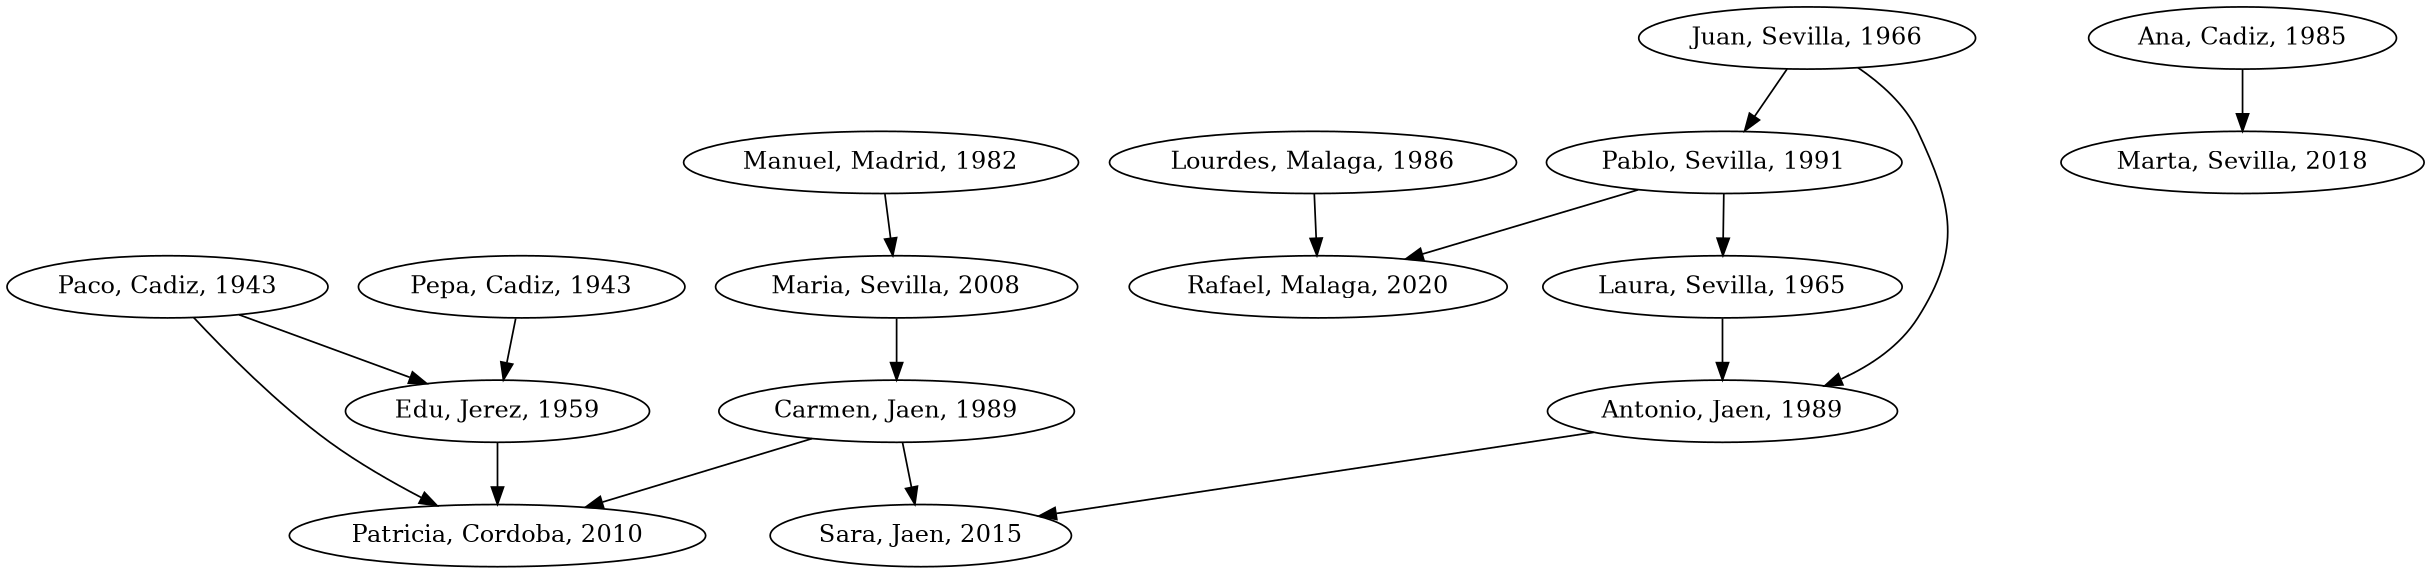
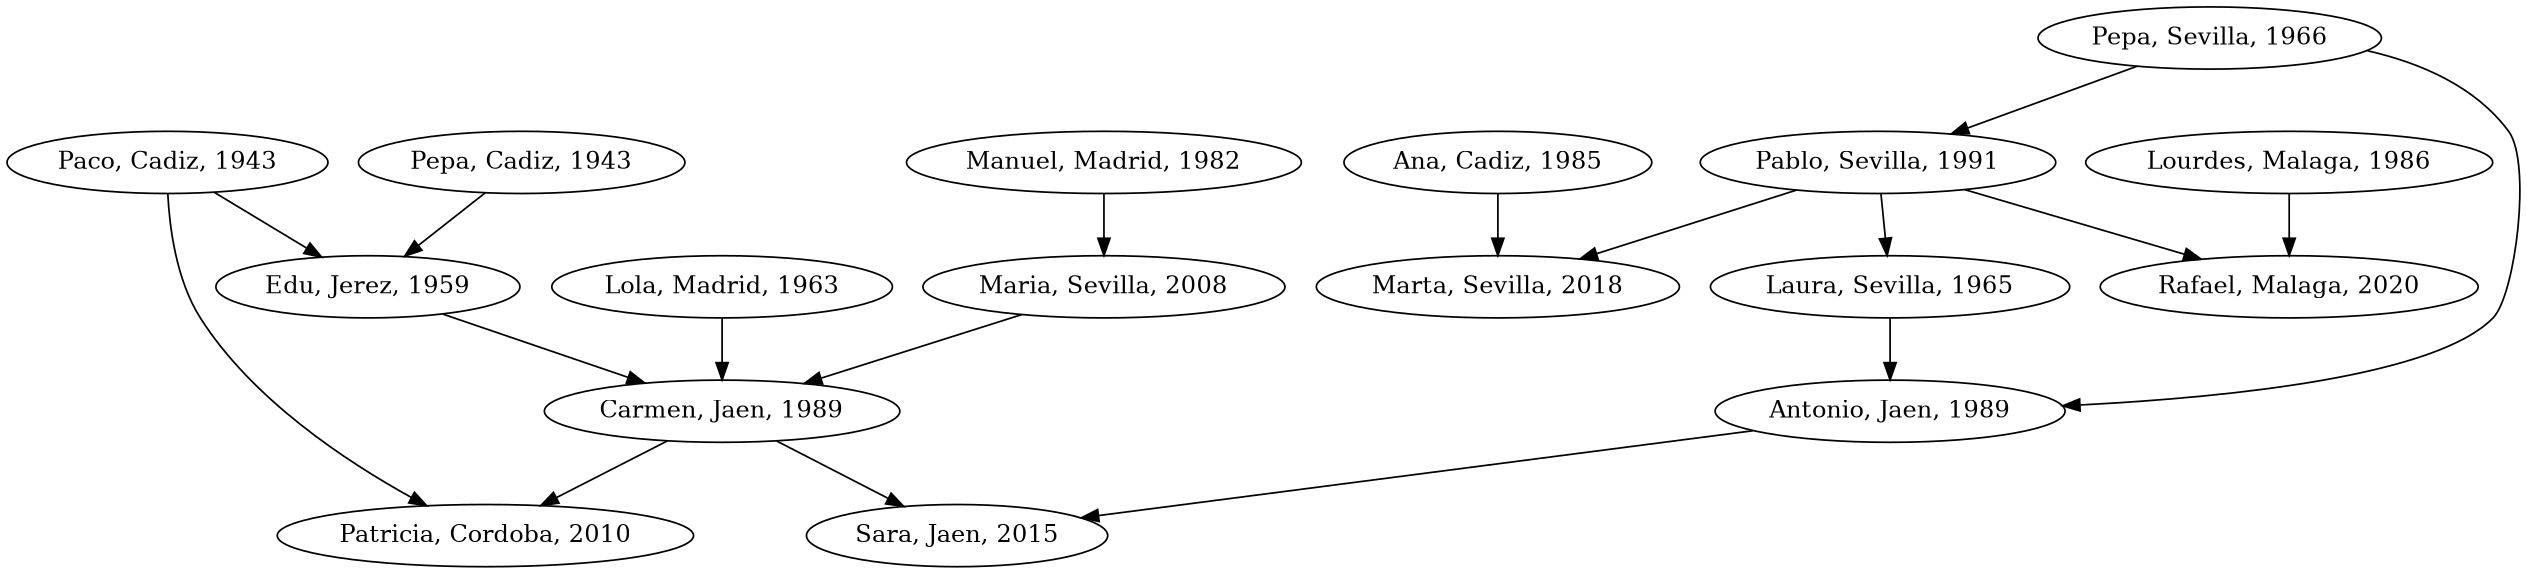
(1807, 38) -> (2210, 38)
none -> (1697, 222)
none -> (722, 287)
(497, 465) -> (536, 346)
